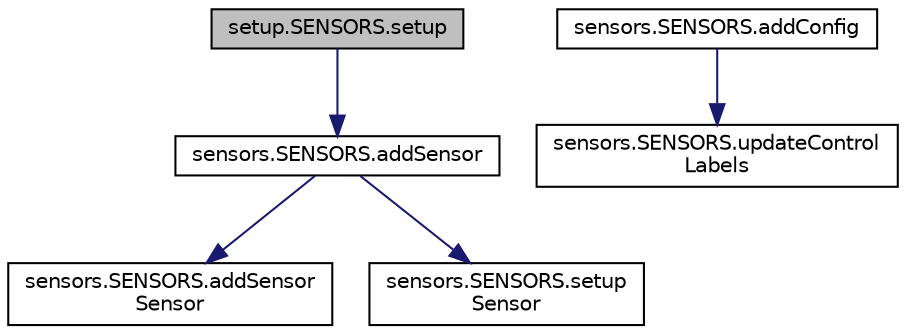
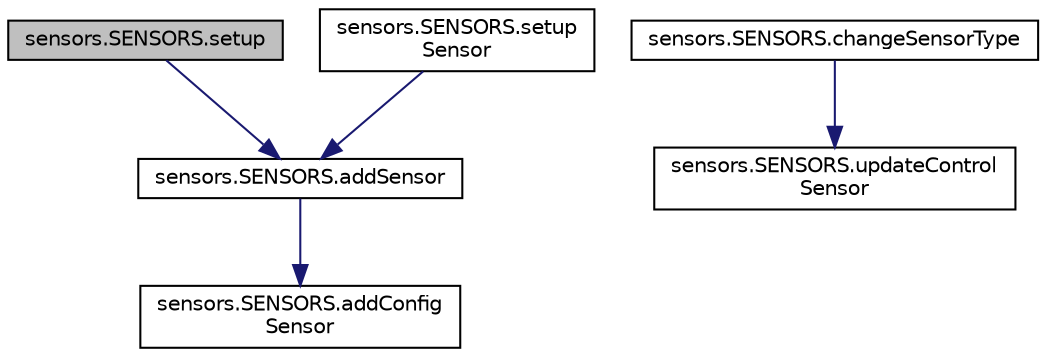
(337, 29) -> (146, 40)
(717, 29) -> (835, 40)
(717, 156) -> (835, 179)
(407, 213) -> (380, 108)
(170, 294) -> (300, 317)
